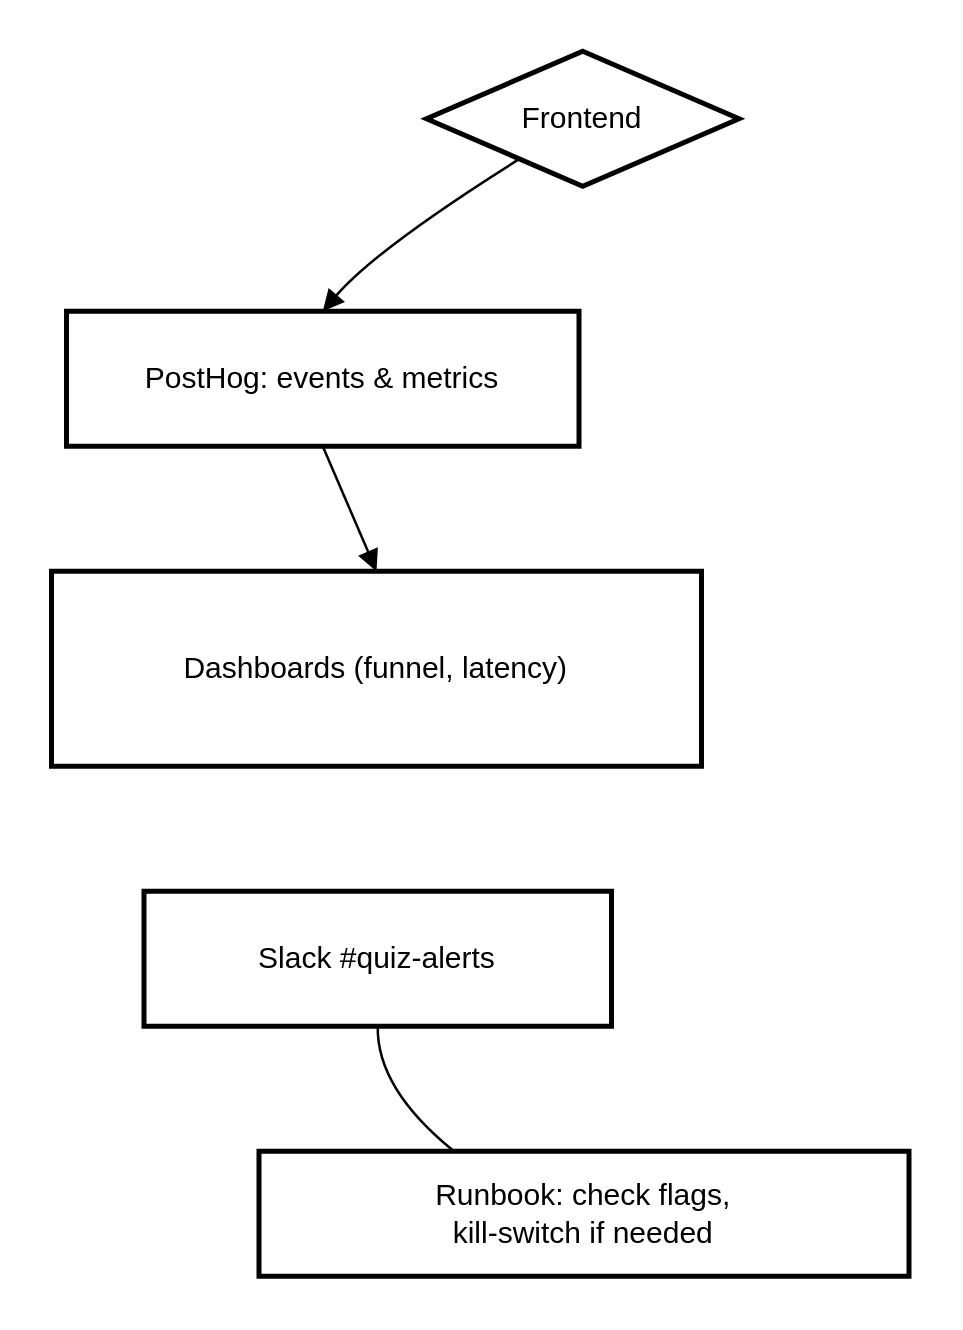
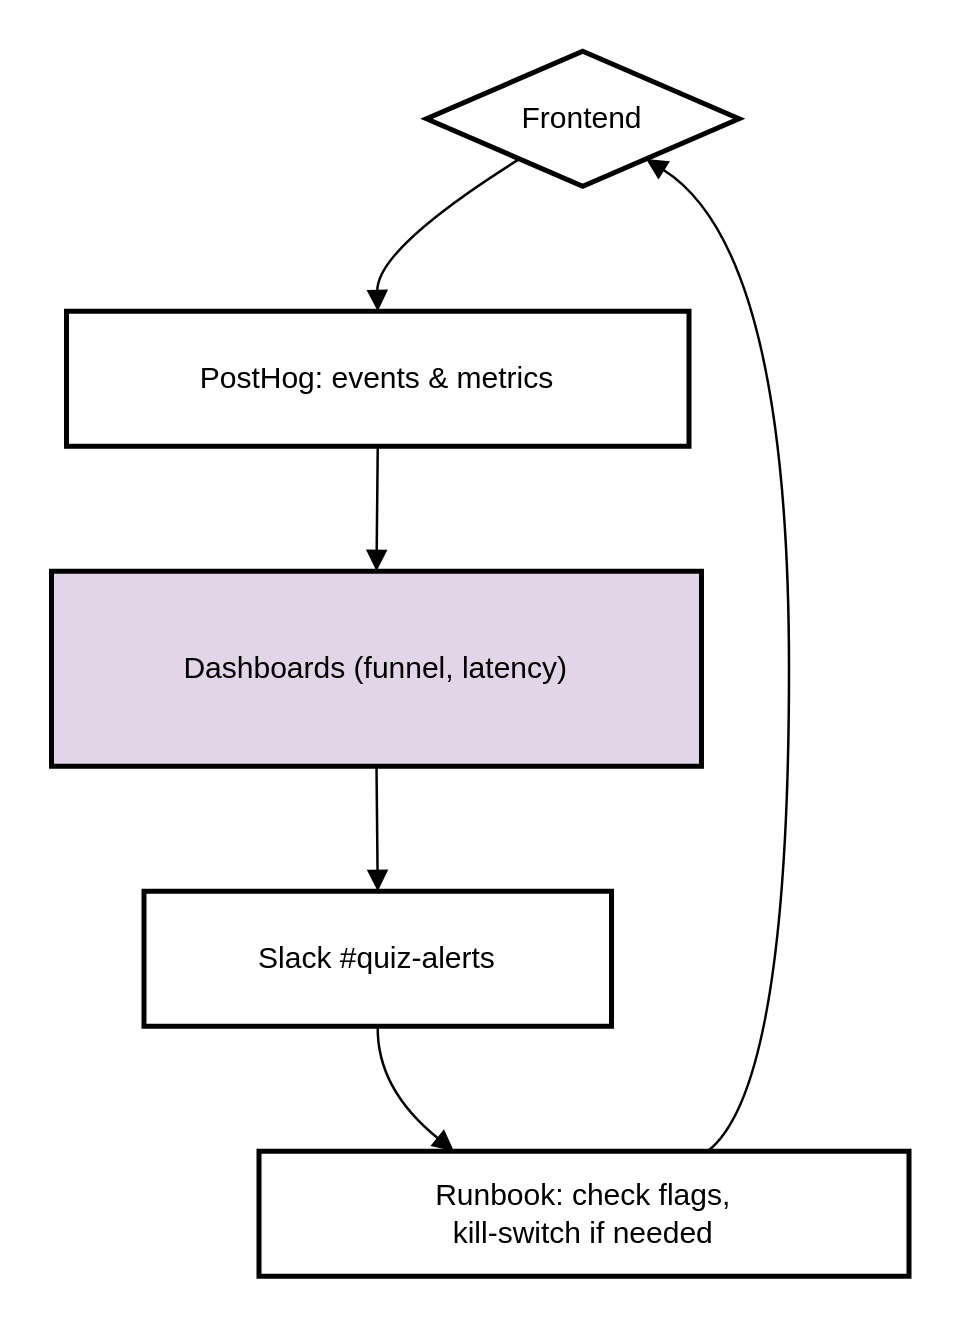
(323, 379) -> (378, 379)
none -> (788, 653)
(376, 669) -> (376, 669)
none -> (377, 819)
(407, 1104) -> (400, 1098)
